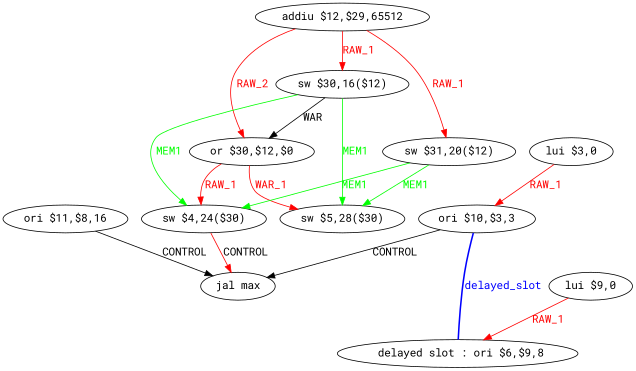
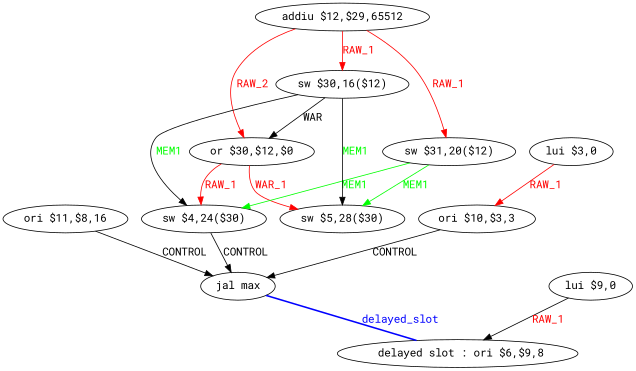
(190, 122) -> (190, 122)
(342, 148) -> (342, 148)
(219, 249) -> (219, 249)
(463, 286) -> (341, 318)
(530, 317) -> (530, 317)
